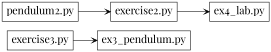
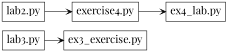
(40, 12) -> (23, 12)
(144, 12) -> (105, 12)
(40, 40) -> (23, 40)
(144, 40) -> (105, 40)
